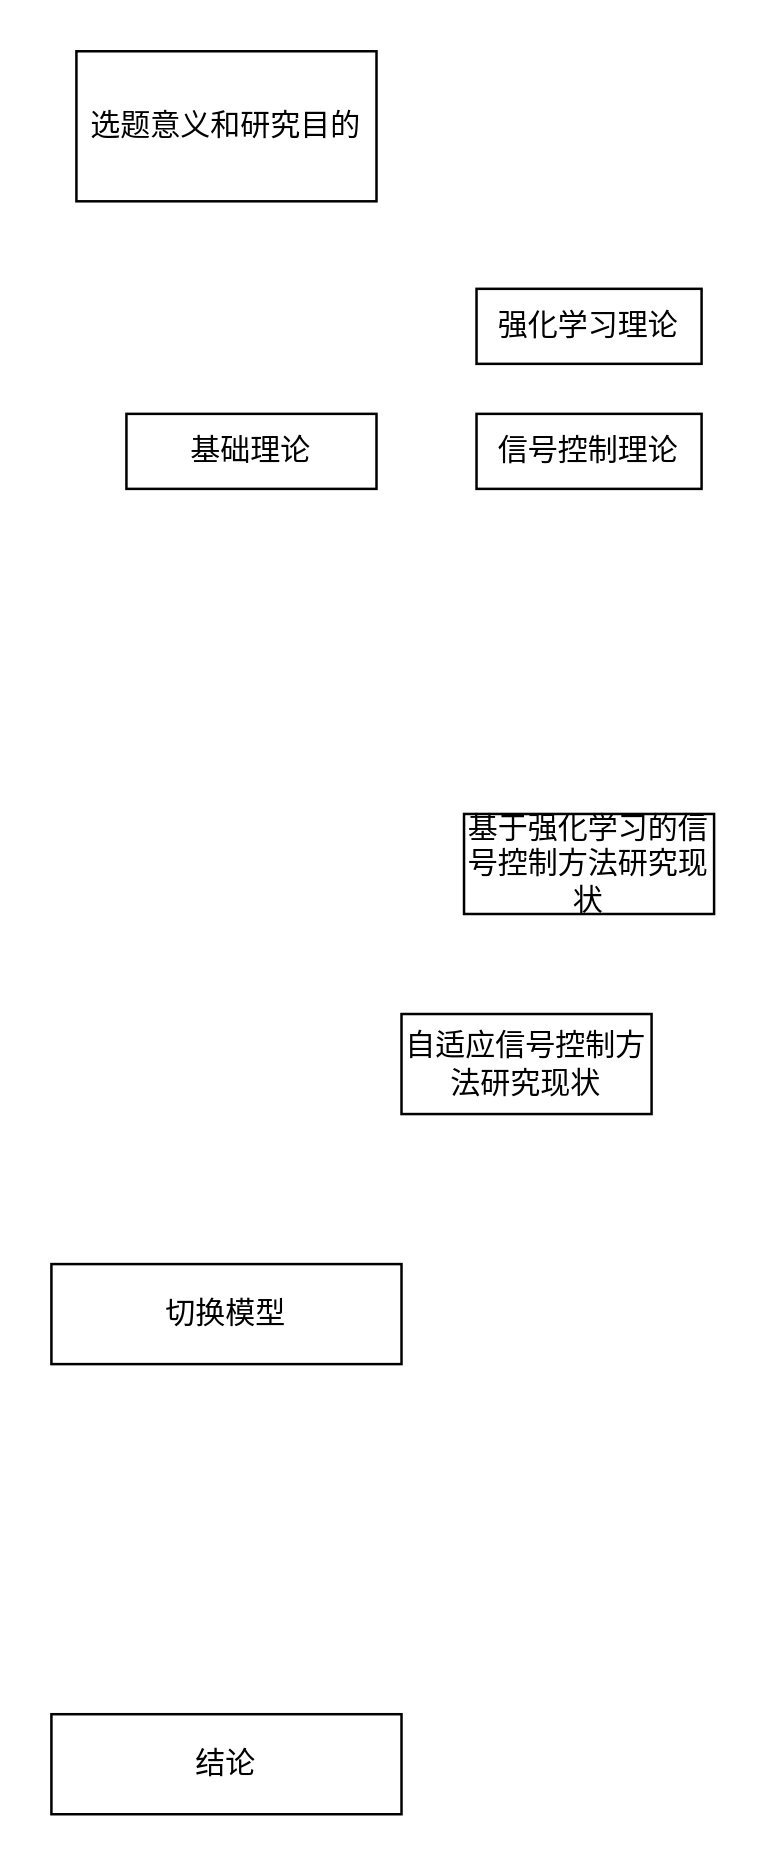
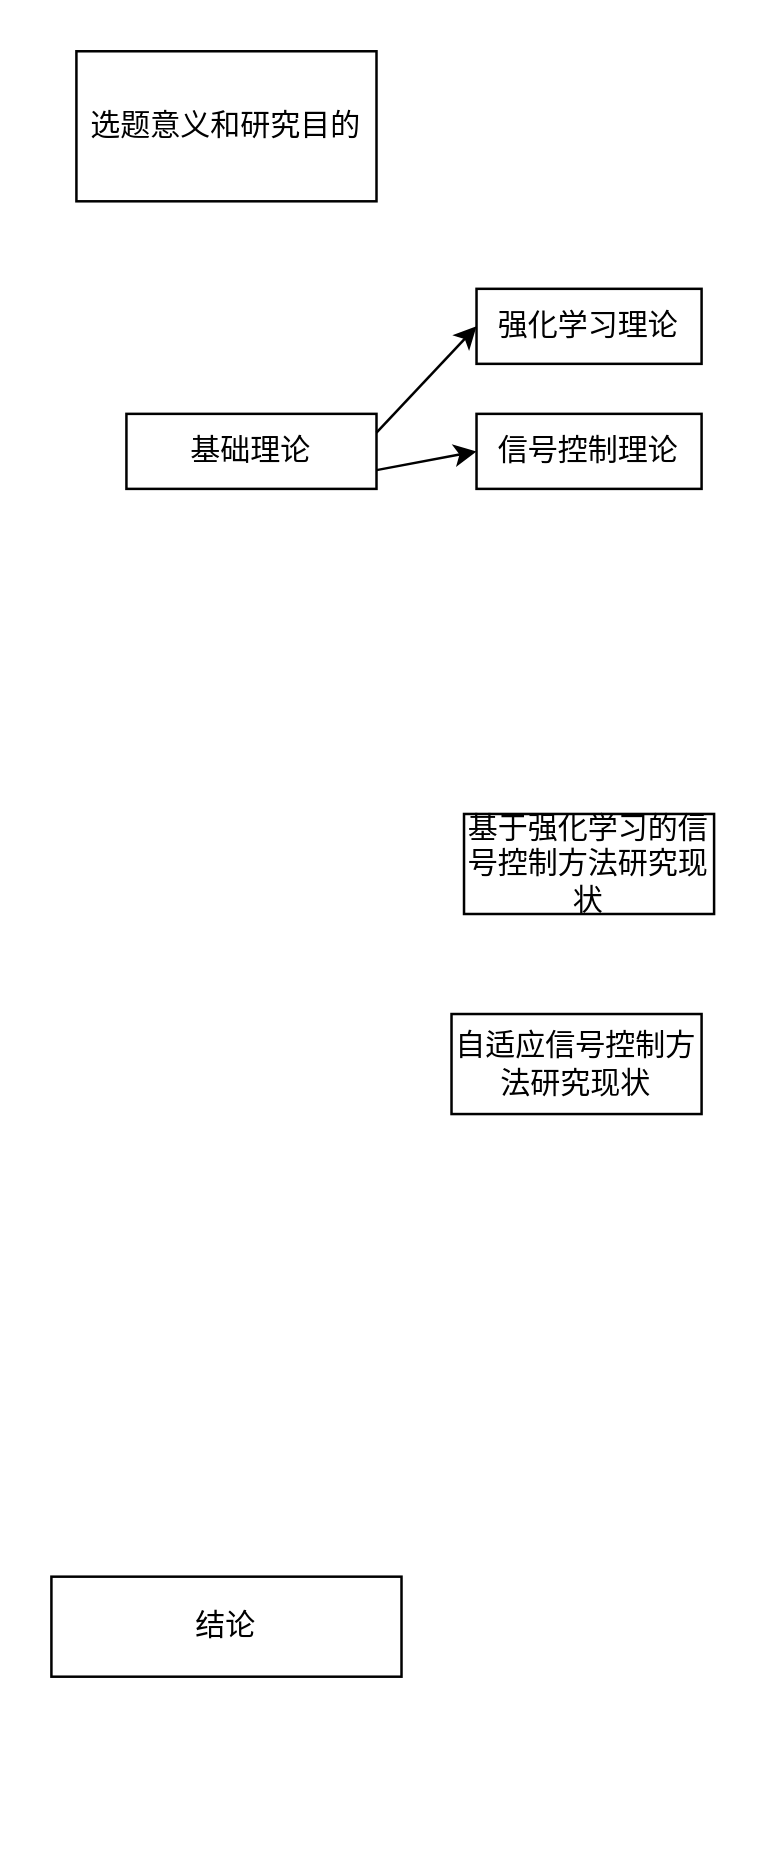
none -> (420, 386)
none -> (418, 462)
(526, 1064) -> (576, 1064)
(226, 1314) -> none
(226, 1764) -> (226, 1626)
